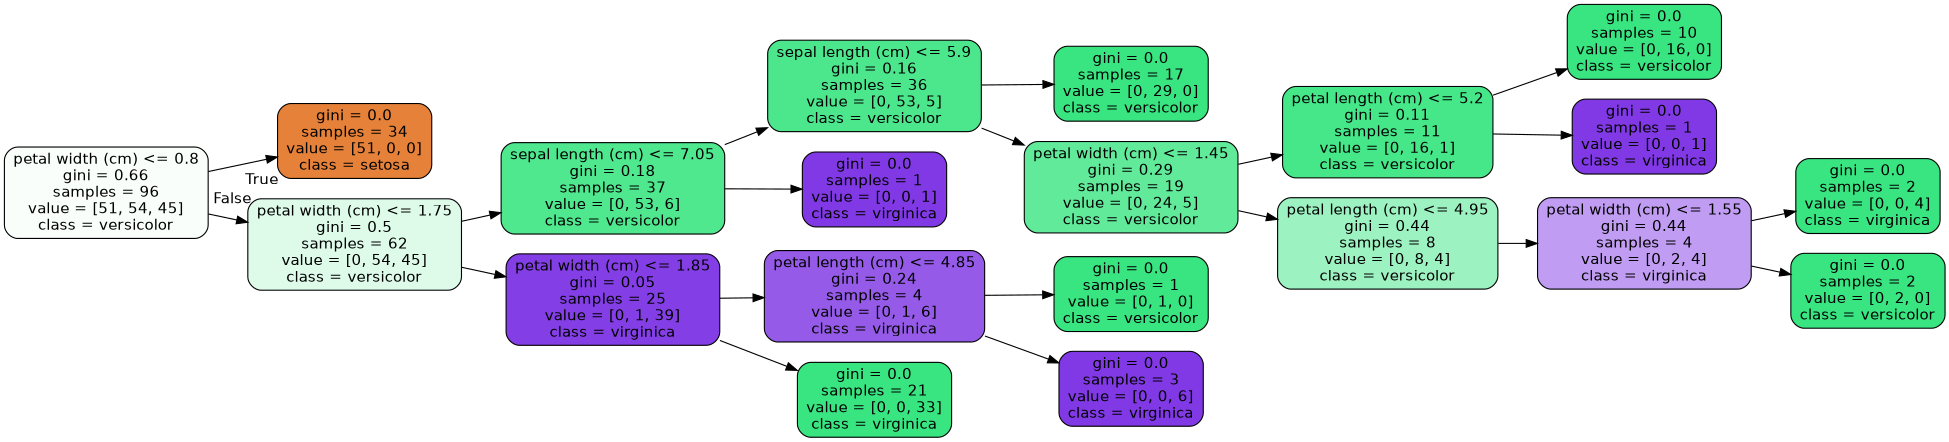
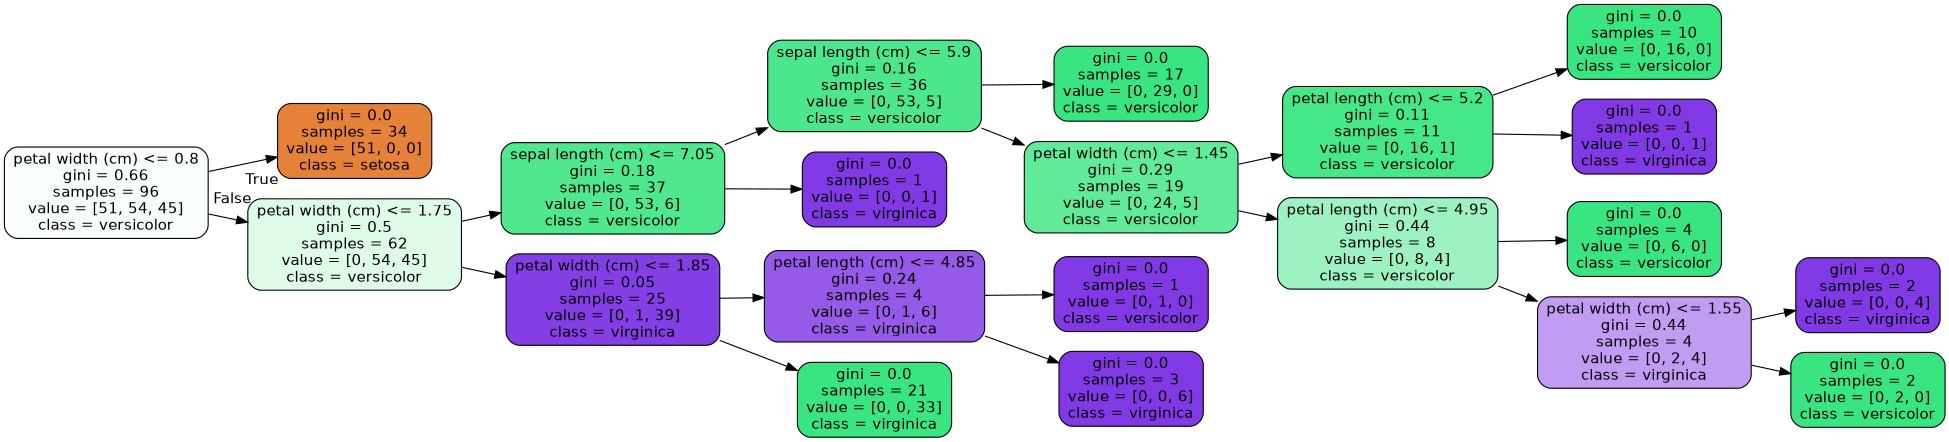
(1868, 196) -> (1868, 295)
none -> (1644, 239)
(1131, 294) -> (1131, 294)
